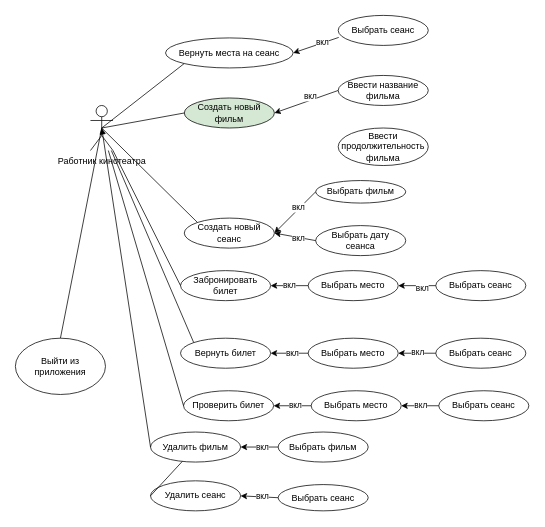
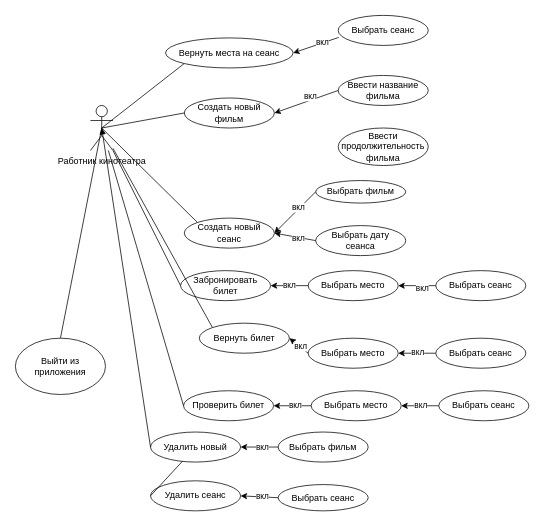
(229, 113) -> (229, 113)
(225, 353) -> (244, 338)
(195, 447) -> (195, 447)
